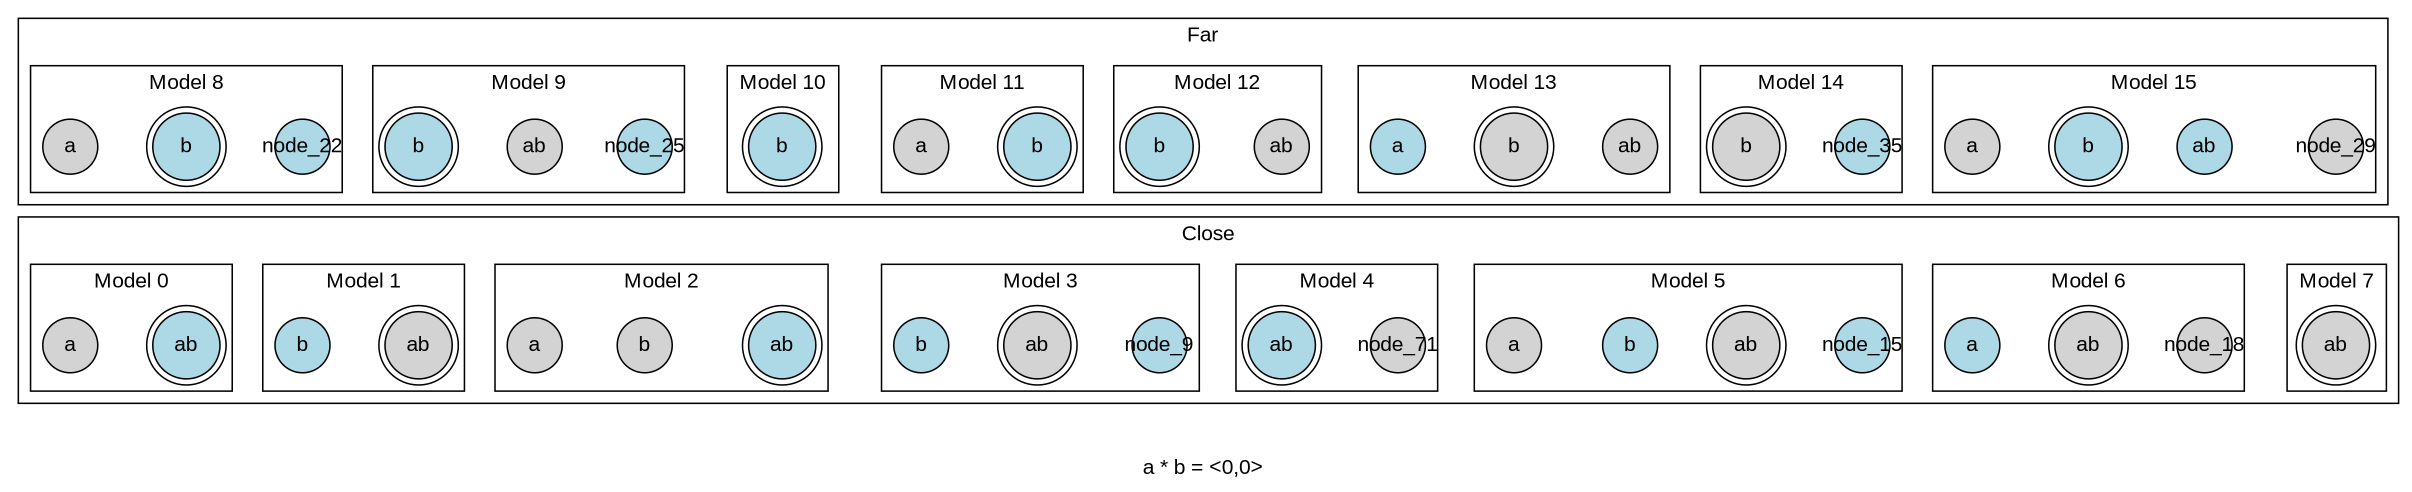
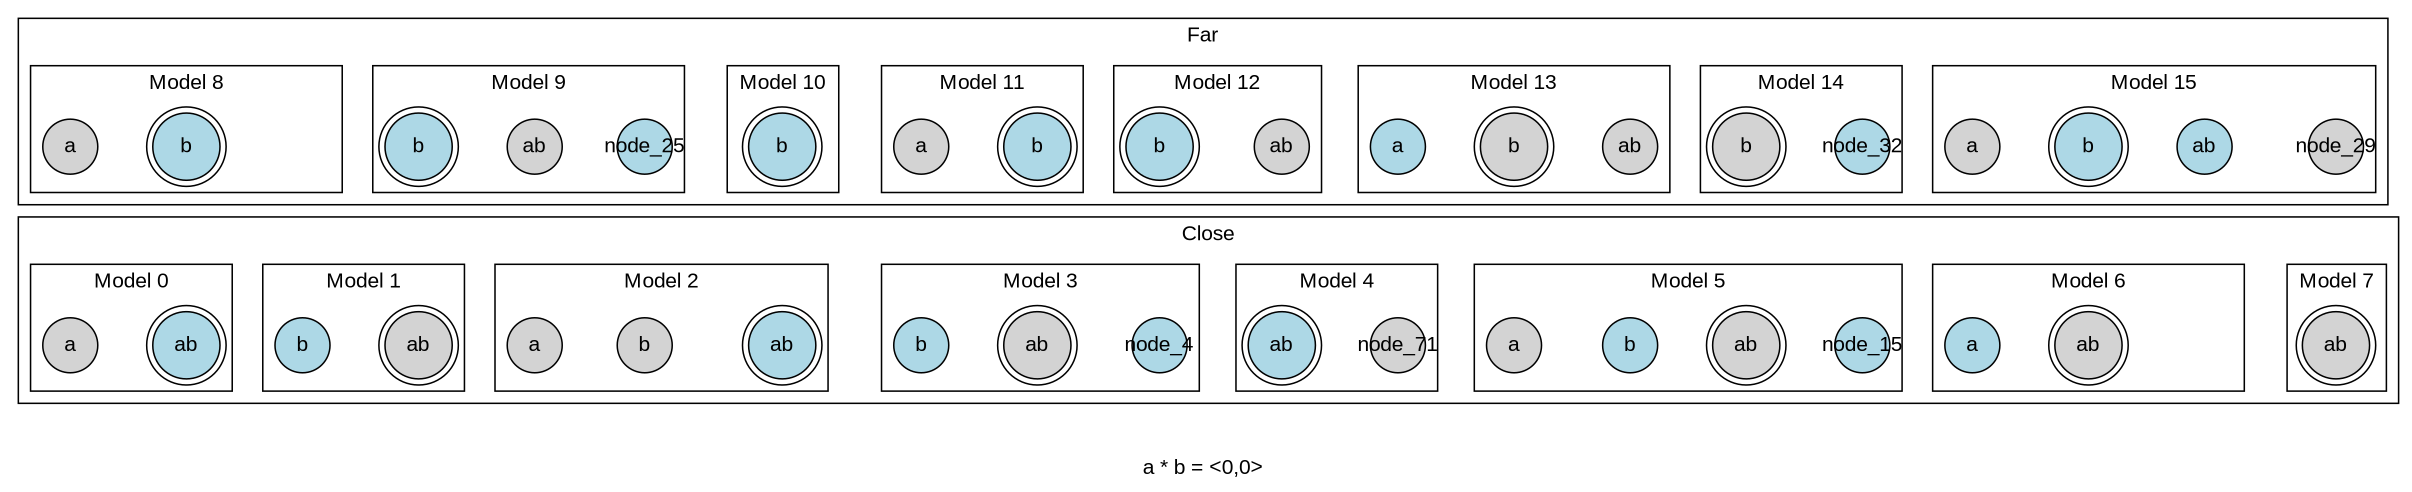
(302, 147) -> none
(1862, 147) -> (1862, 147)
(1160, 345) -> (1160, 345)
(2205, 345) -> none
